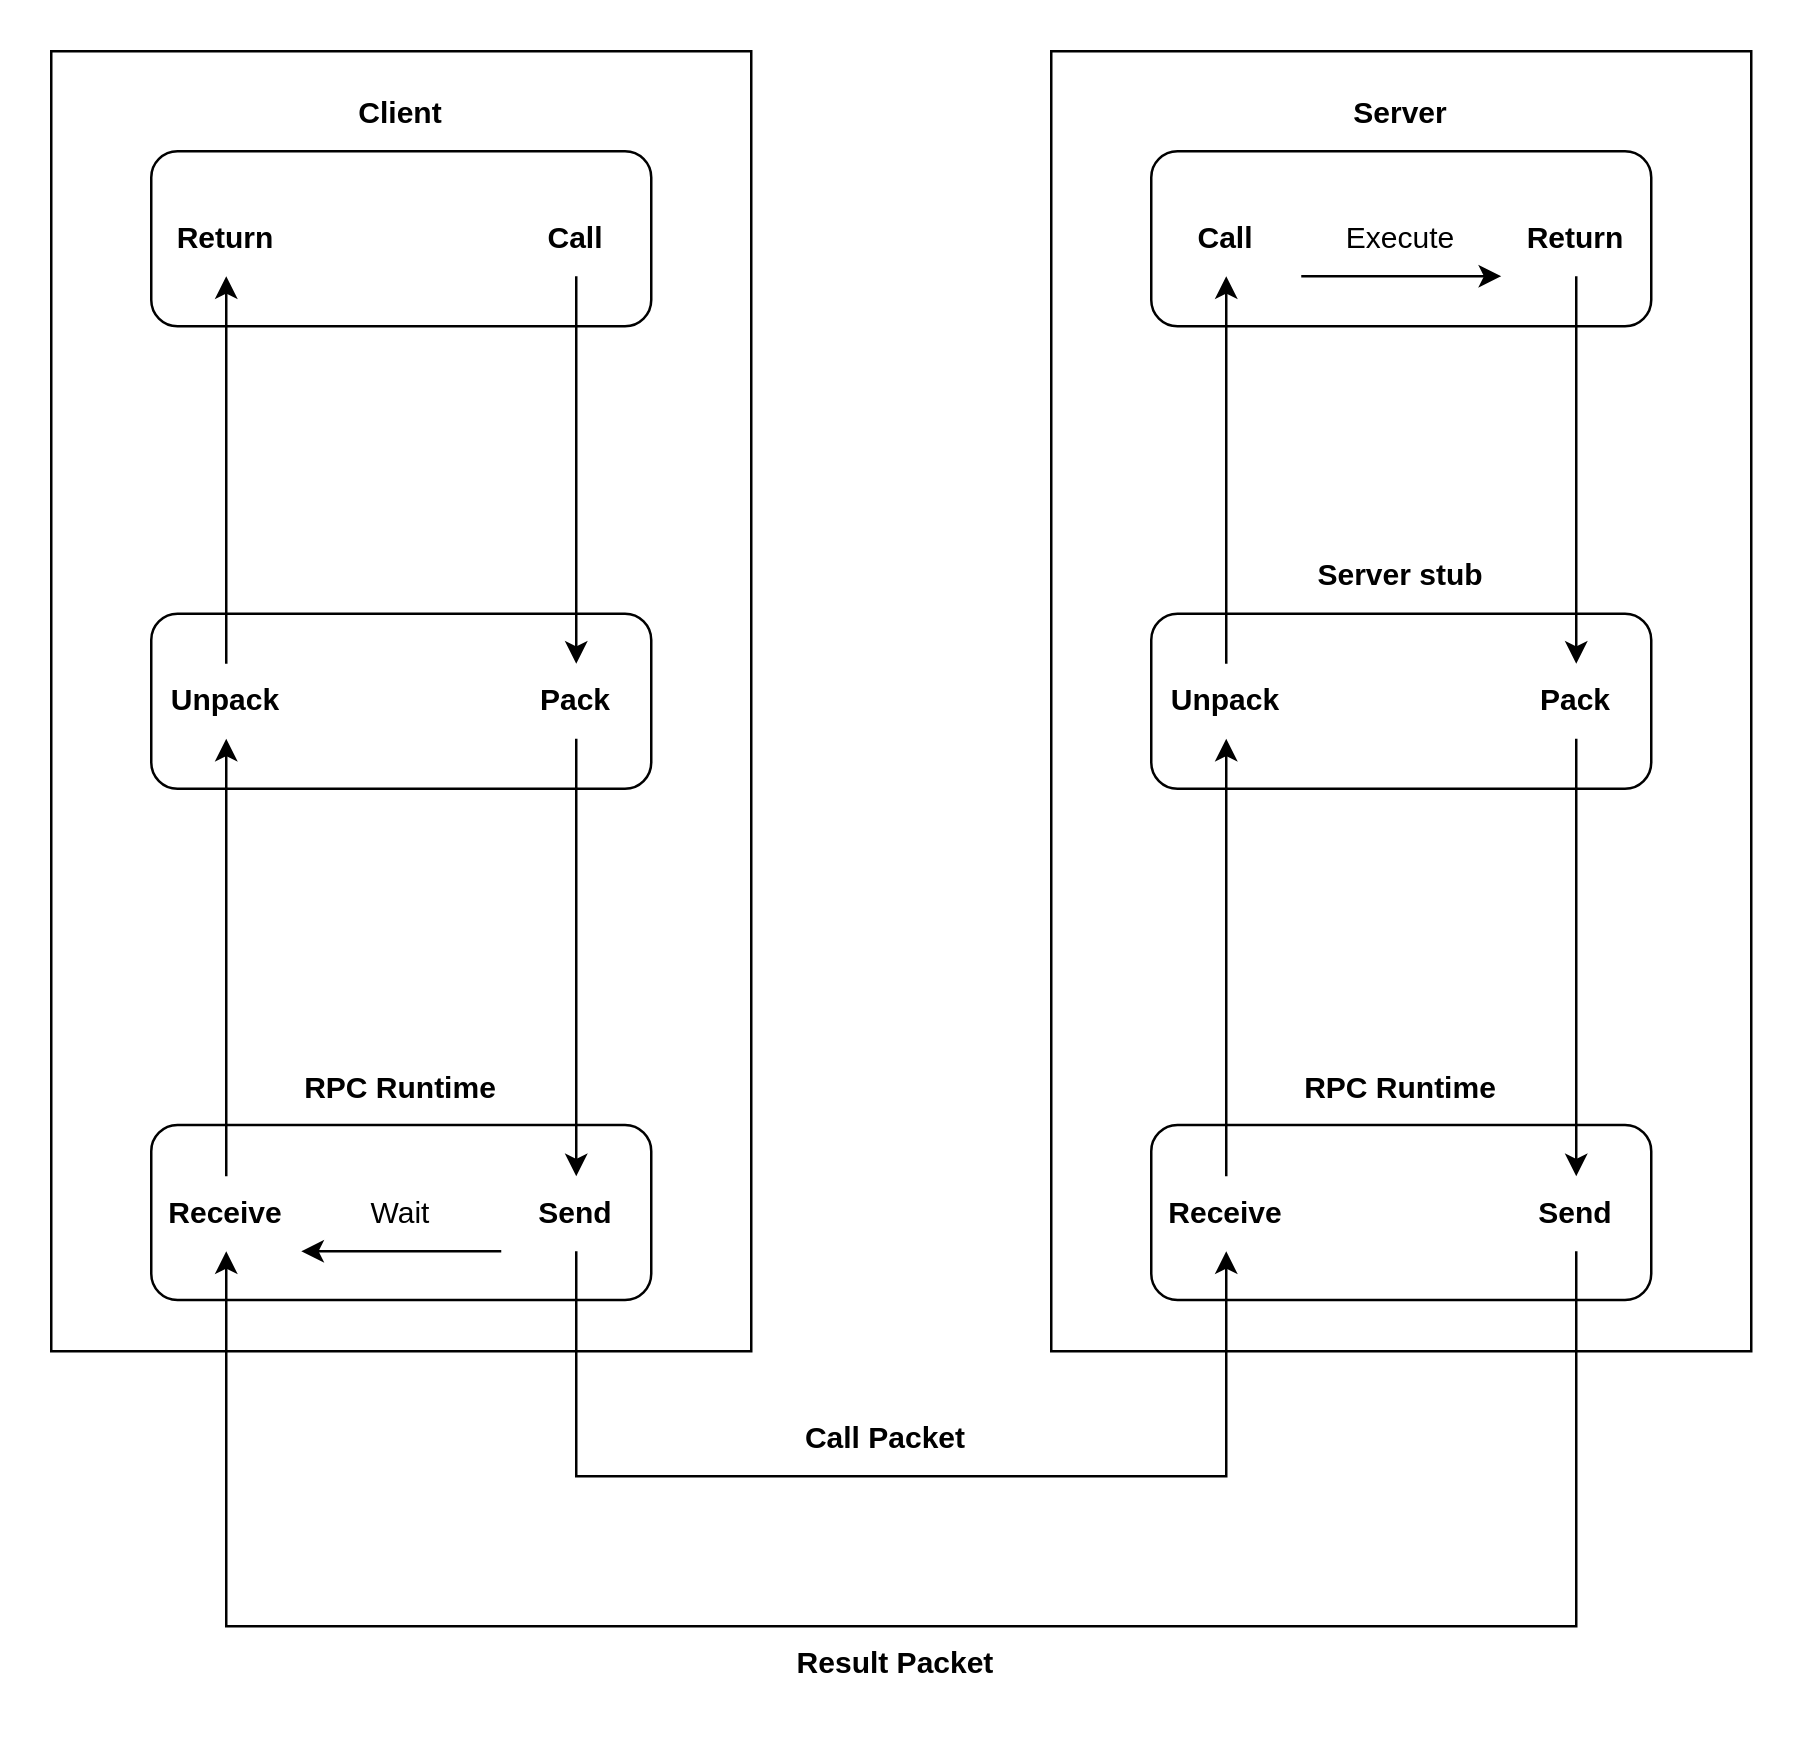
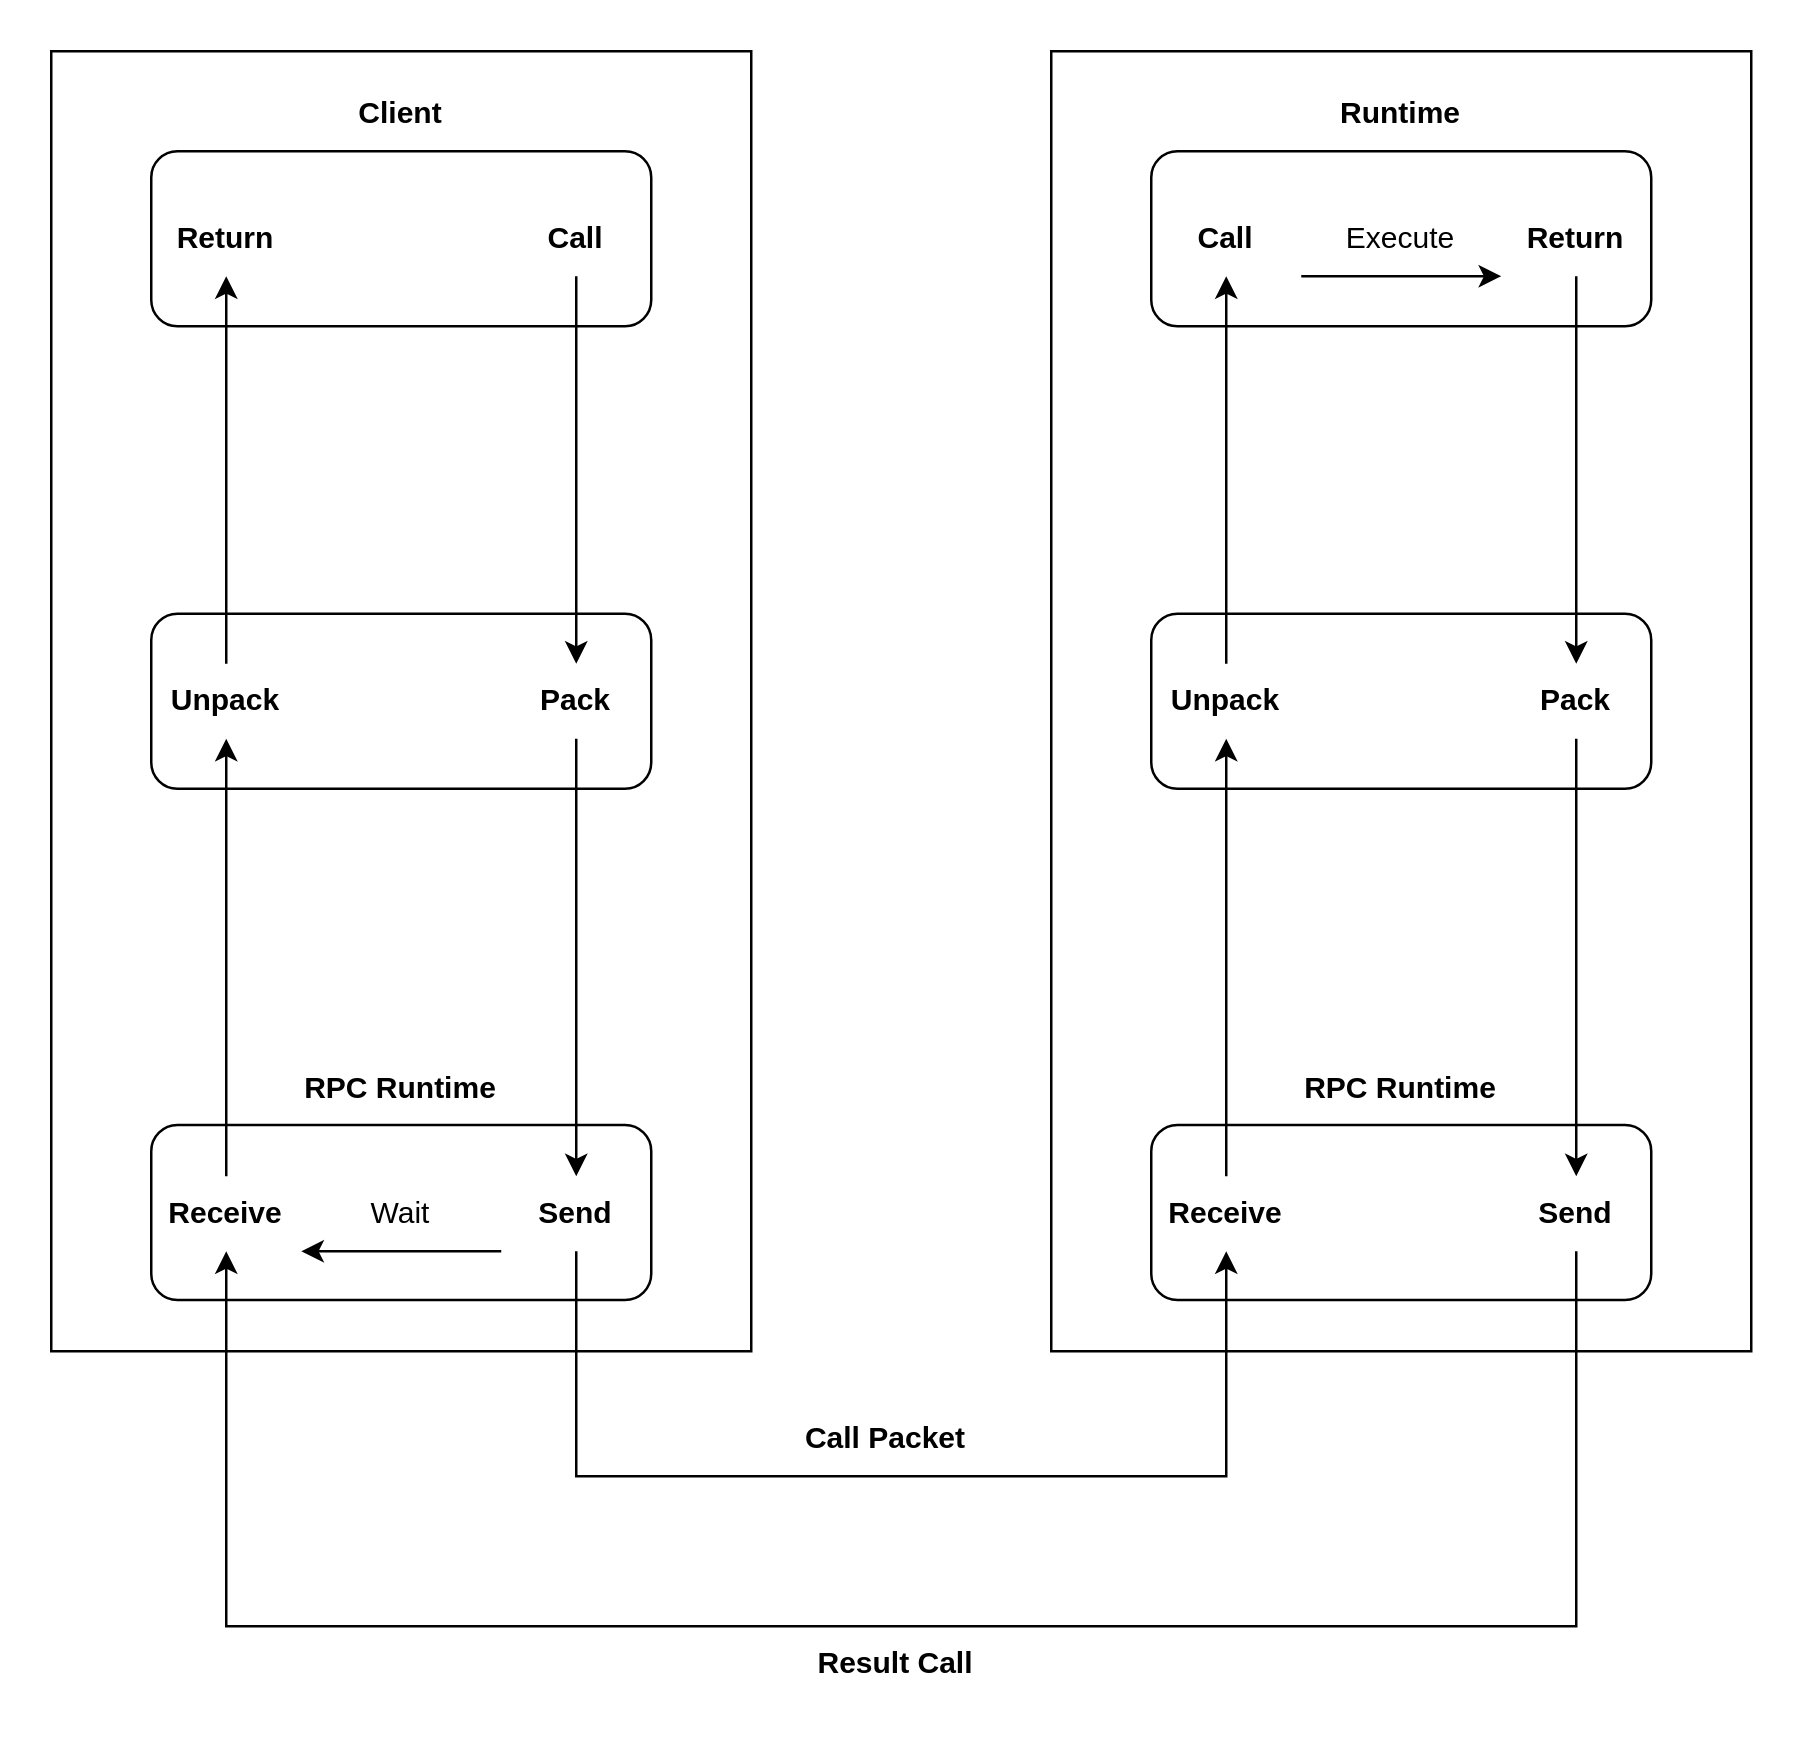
(1401, 114) -> (1401, 114)
(1401, 576) -> none
(896, 1664) -> (896, 1664)
